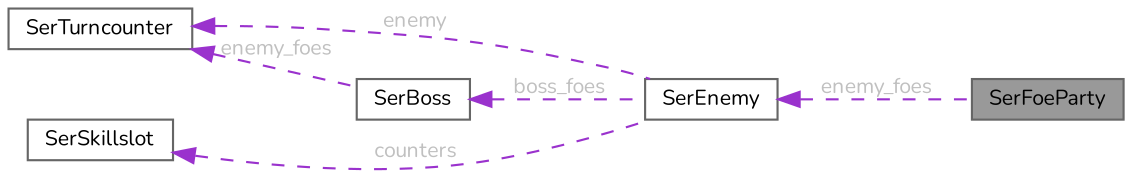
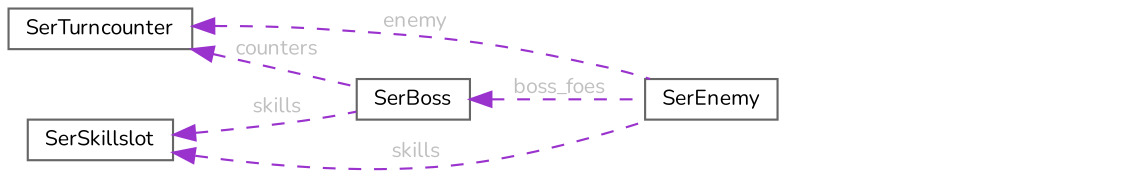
(274, 49) -> (274, 49)
(1048, 99) -> none
none -> (276, 124)
(413, 152) -> (413, 152)
